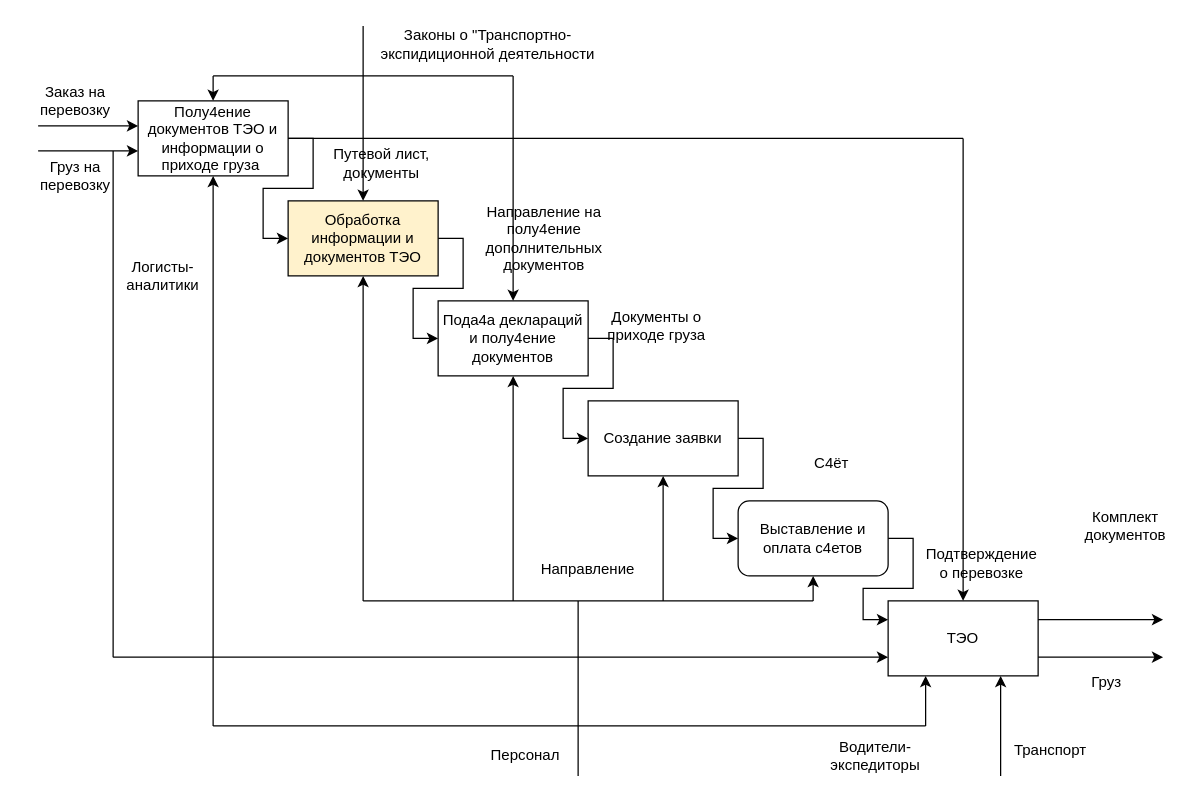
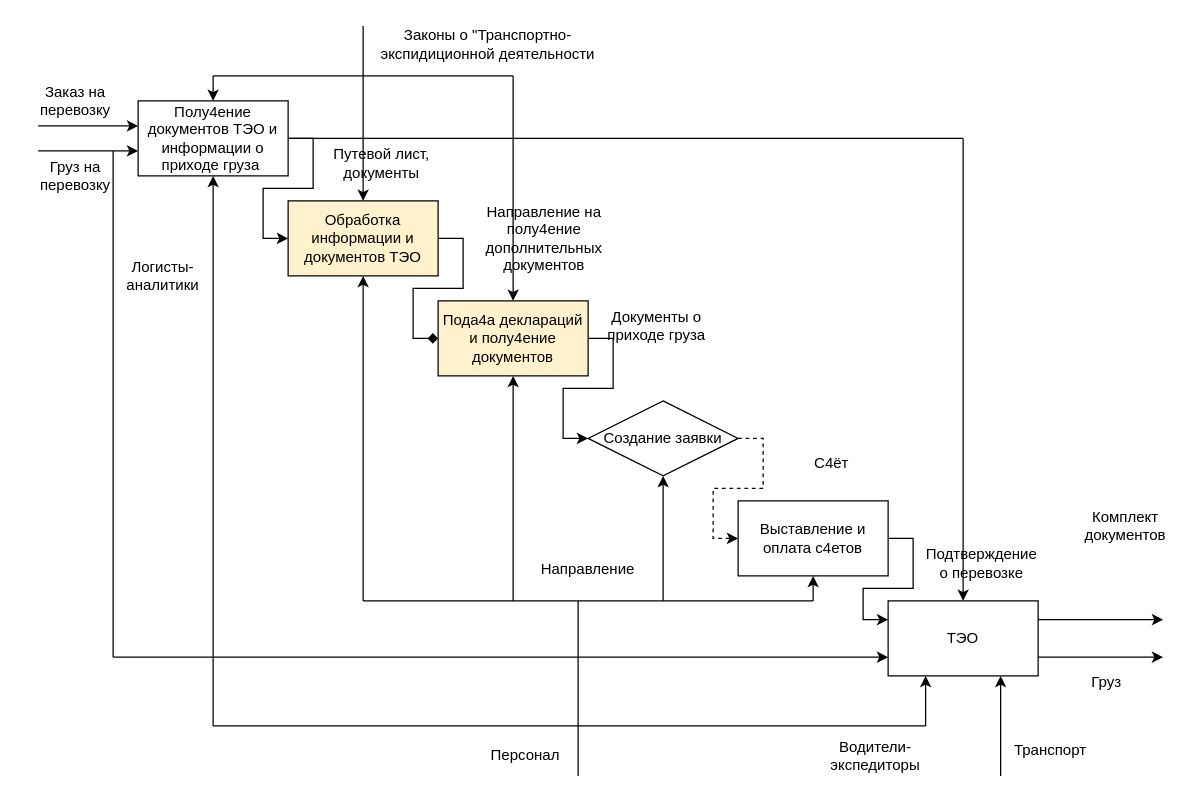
(428, 338) -> (427, 338)
(513, 338) -> (513, 338)
(663, 438) -> (663, 438)
(744, 488) -> (744, 488)
(813, 538) -> (813, 538)
